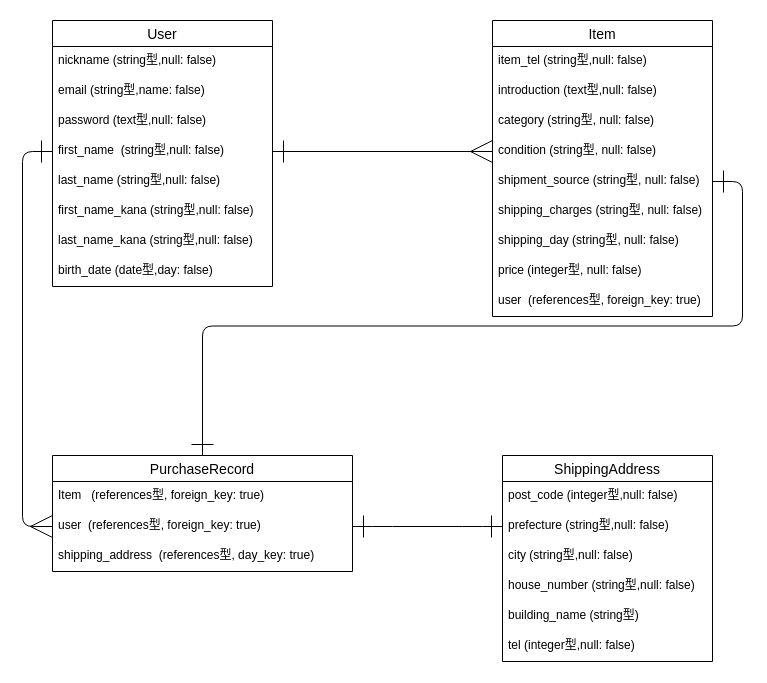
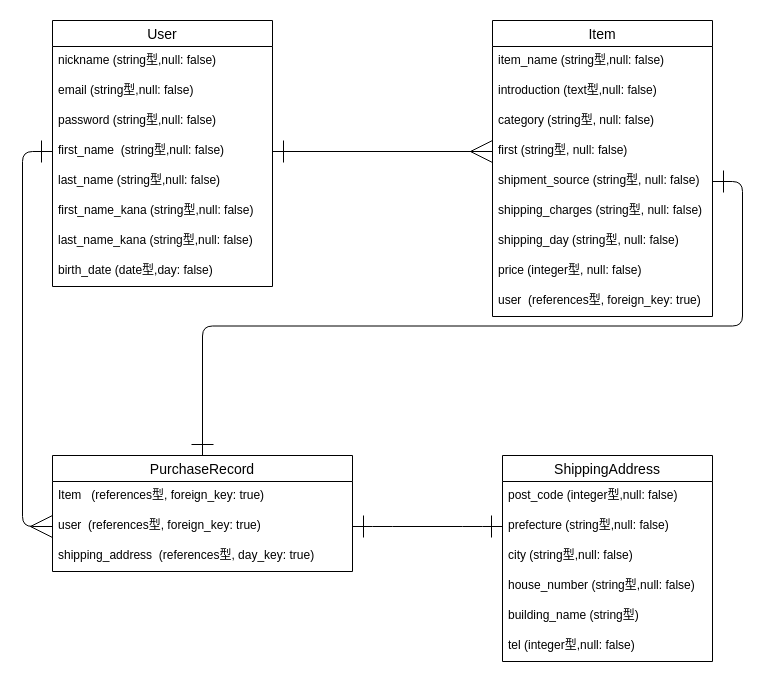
(586, 60) -> (591, 60)
(140, 90) -> (137, 90)
(145, 120) -> (151, 120)
(593, 150) -> (581, 150)
